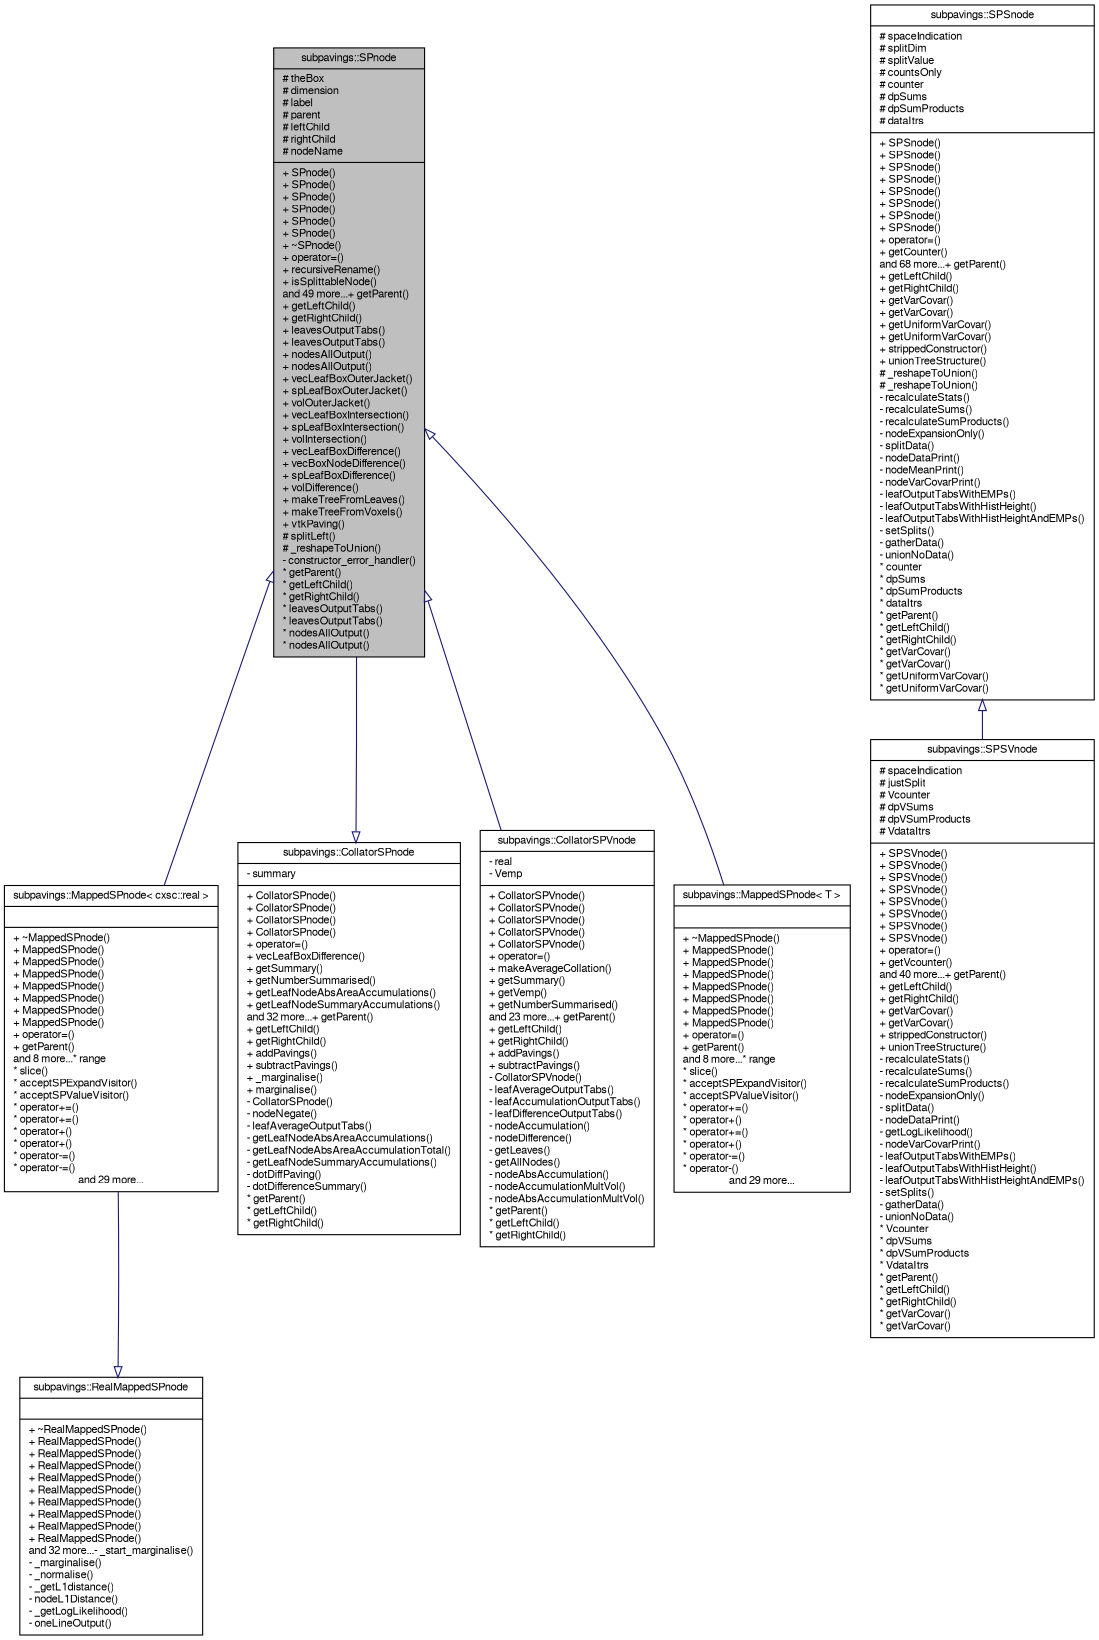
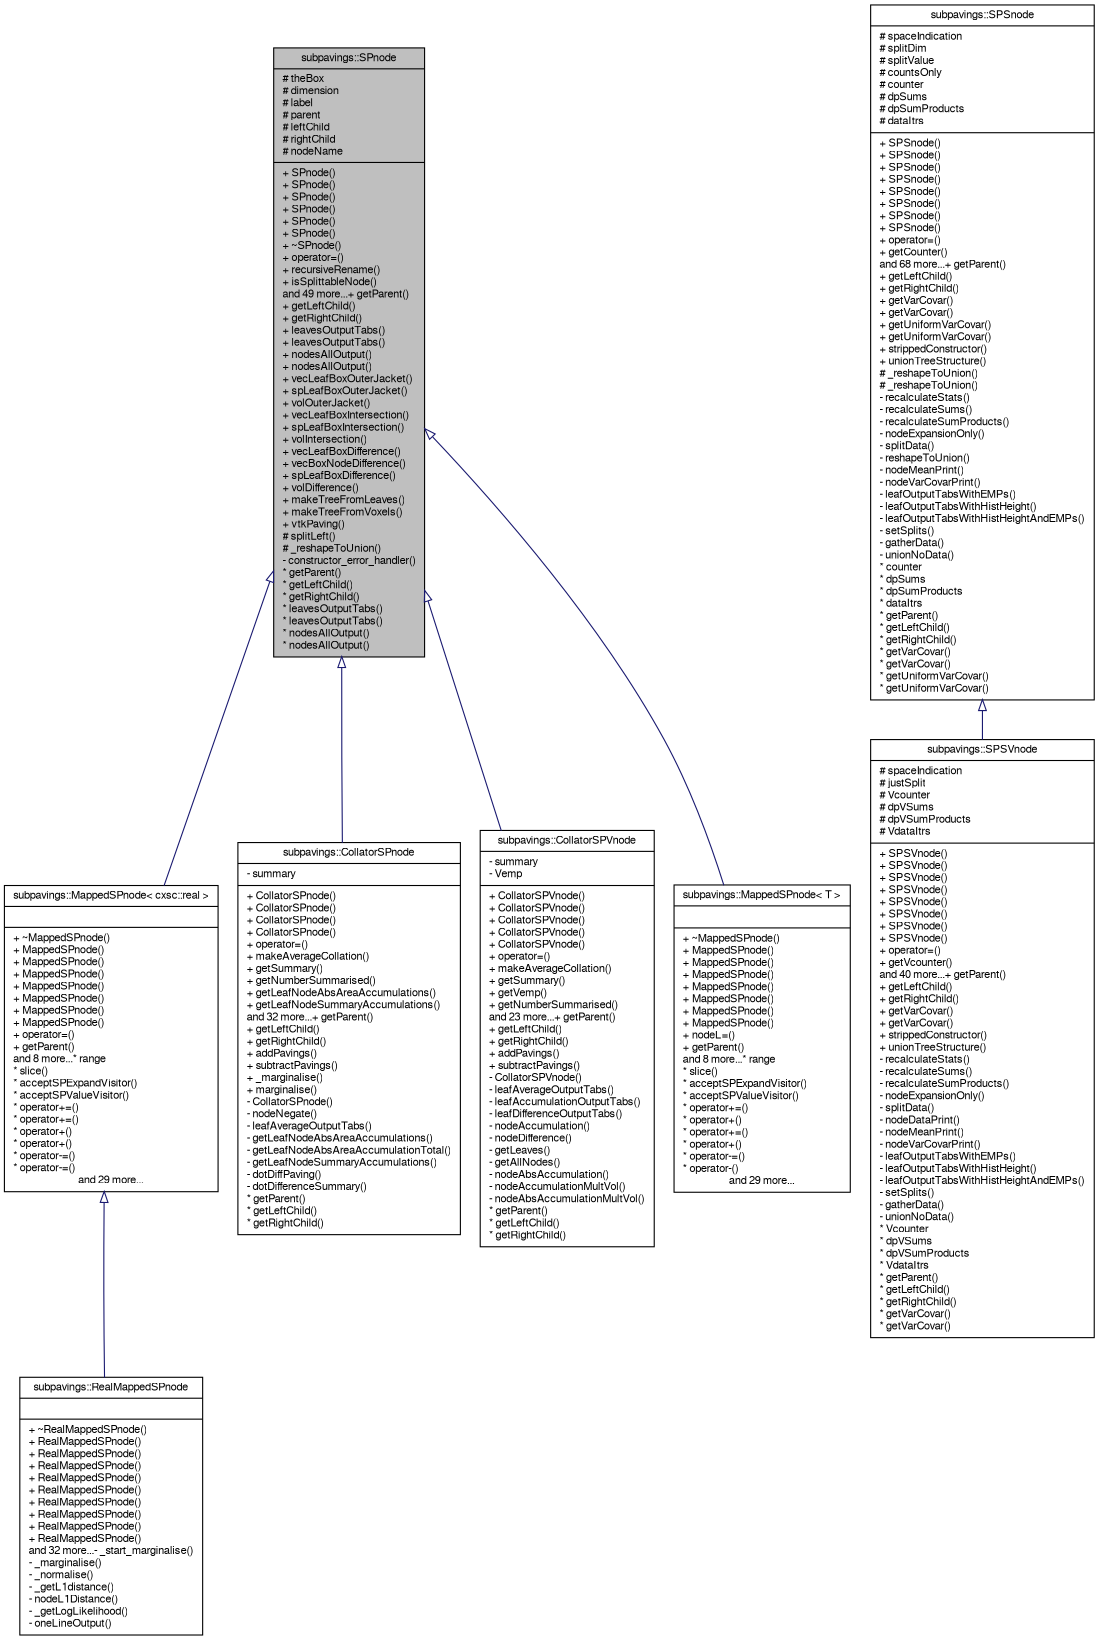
(920, 458) -> (925, 458)
(357, 744) -> (342, 755)
(501, 862) -> (514, 862)
(306, 957) -> (308, 957)
(714, 1035) -> (709, 1035)
(926, 1132) -> (922, 1132)
(119, 1279) -> (104, 1290)
